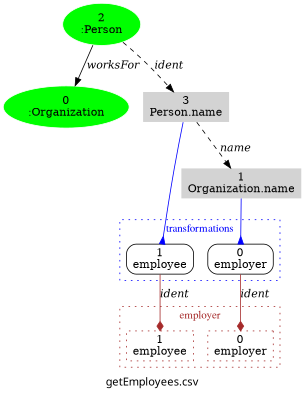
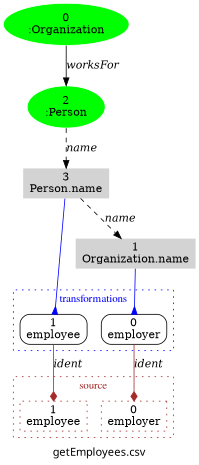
(86, 62) -> (66, 62)
(169, 66) -> (82, 148)
(200, 316) -> (93, 386)
